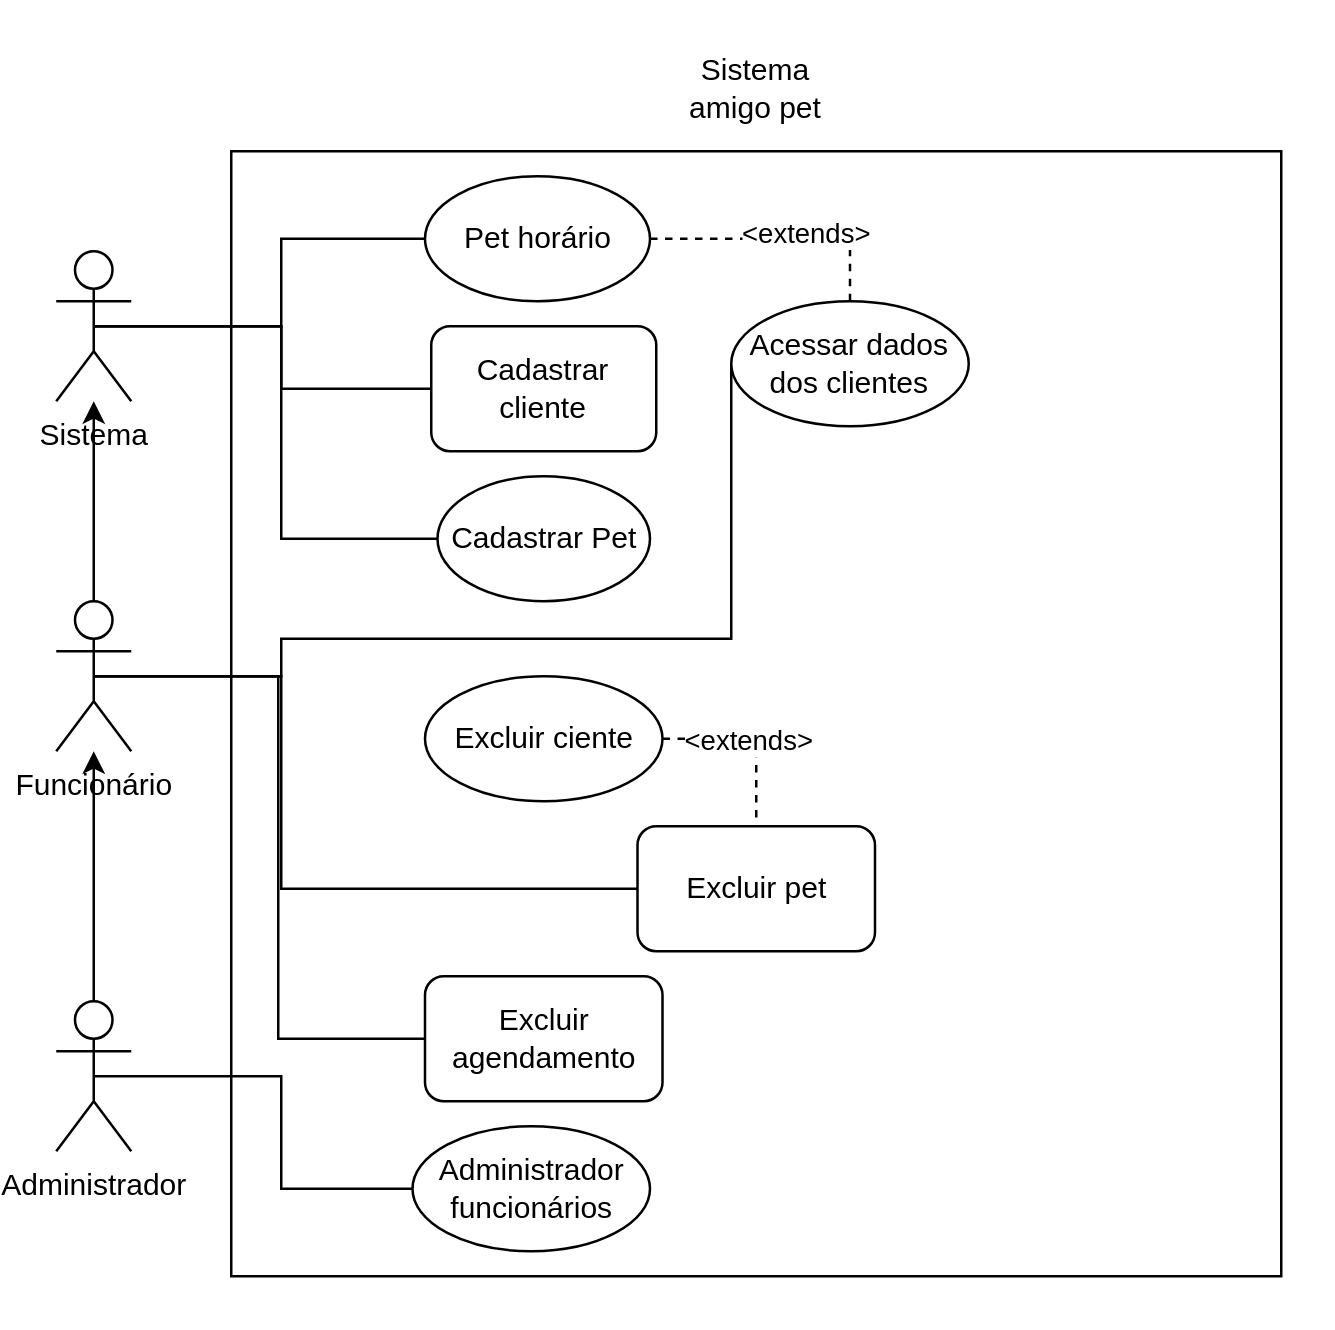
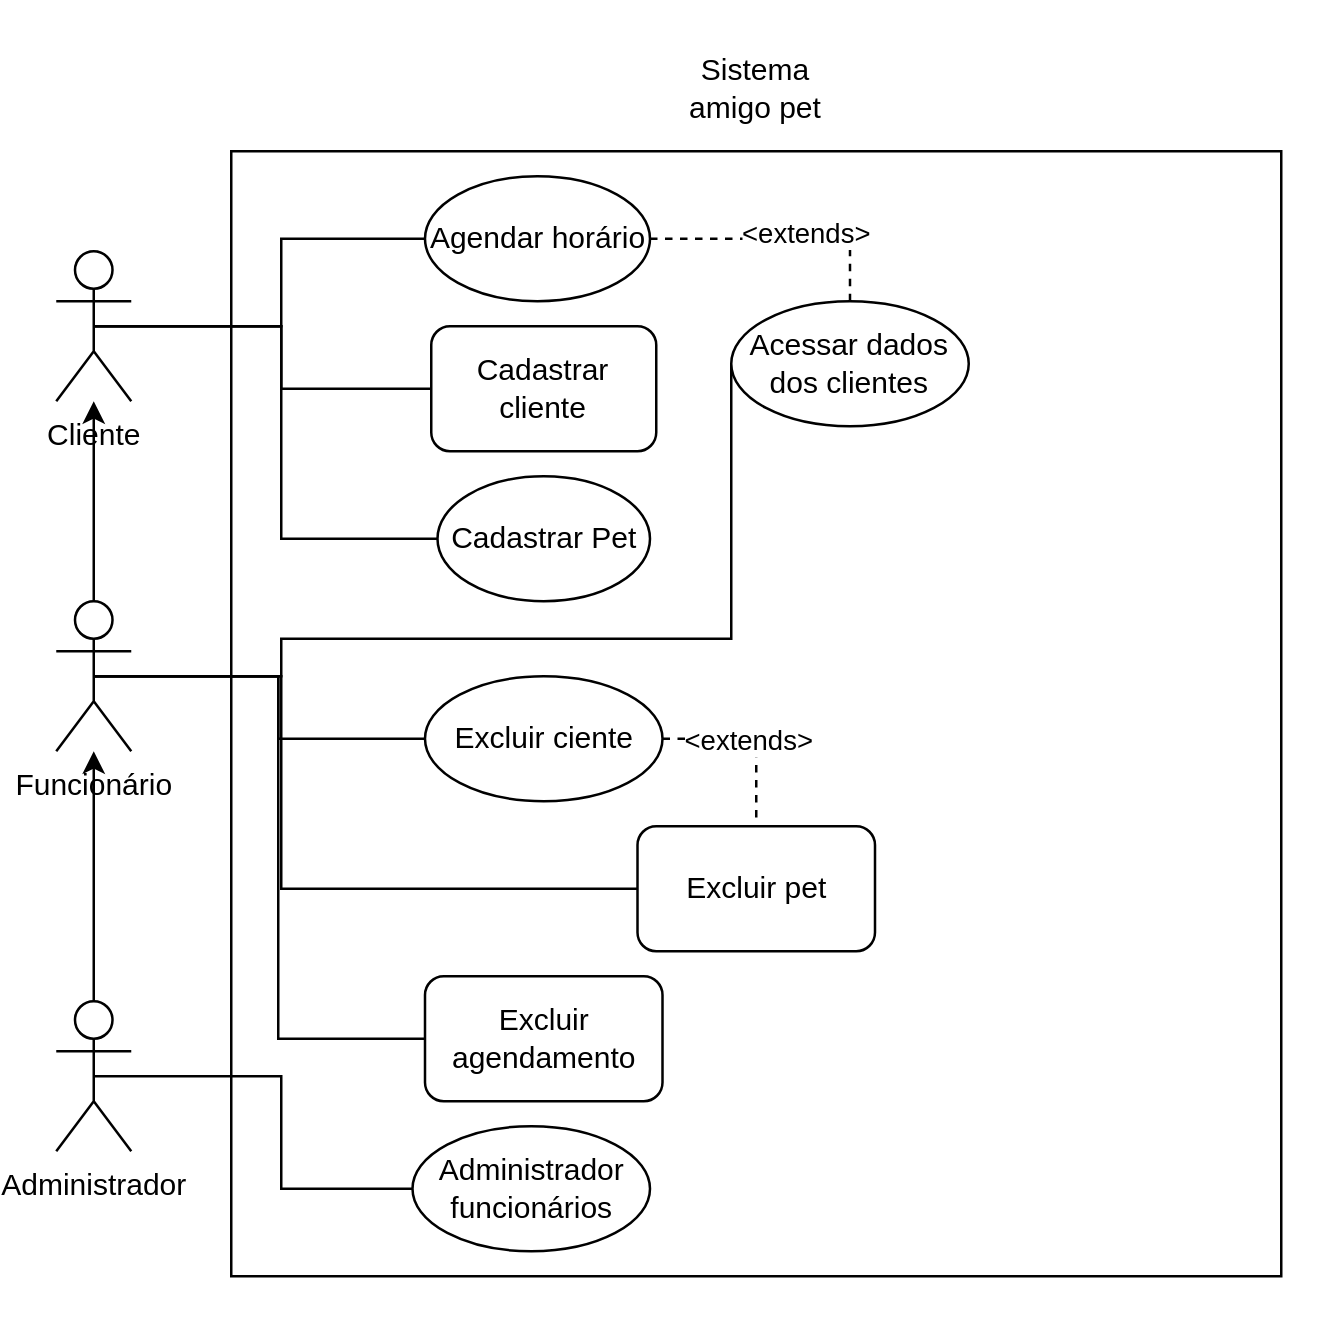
(539, 239) -> (539, 239)
(95, 437) -> (95, 437)
none -> (356, 739)
